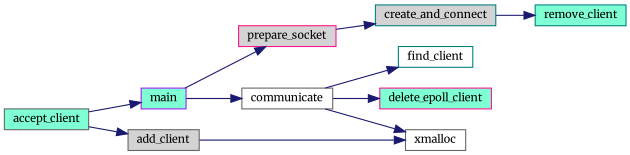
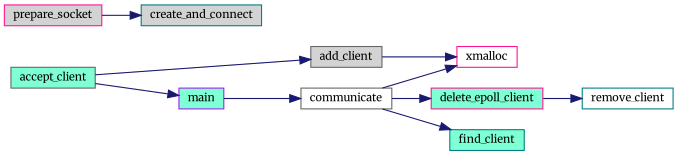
(510, 15) -> (557, 98)
(581, 15) -> (628, 98)
(436, 57) -> (487, 140)
(220, 70) -> none
(436, 140) -> (487, 57)
